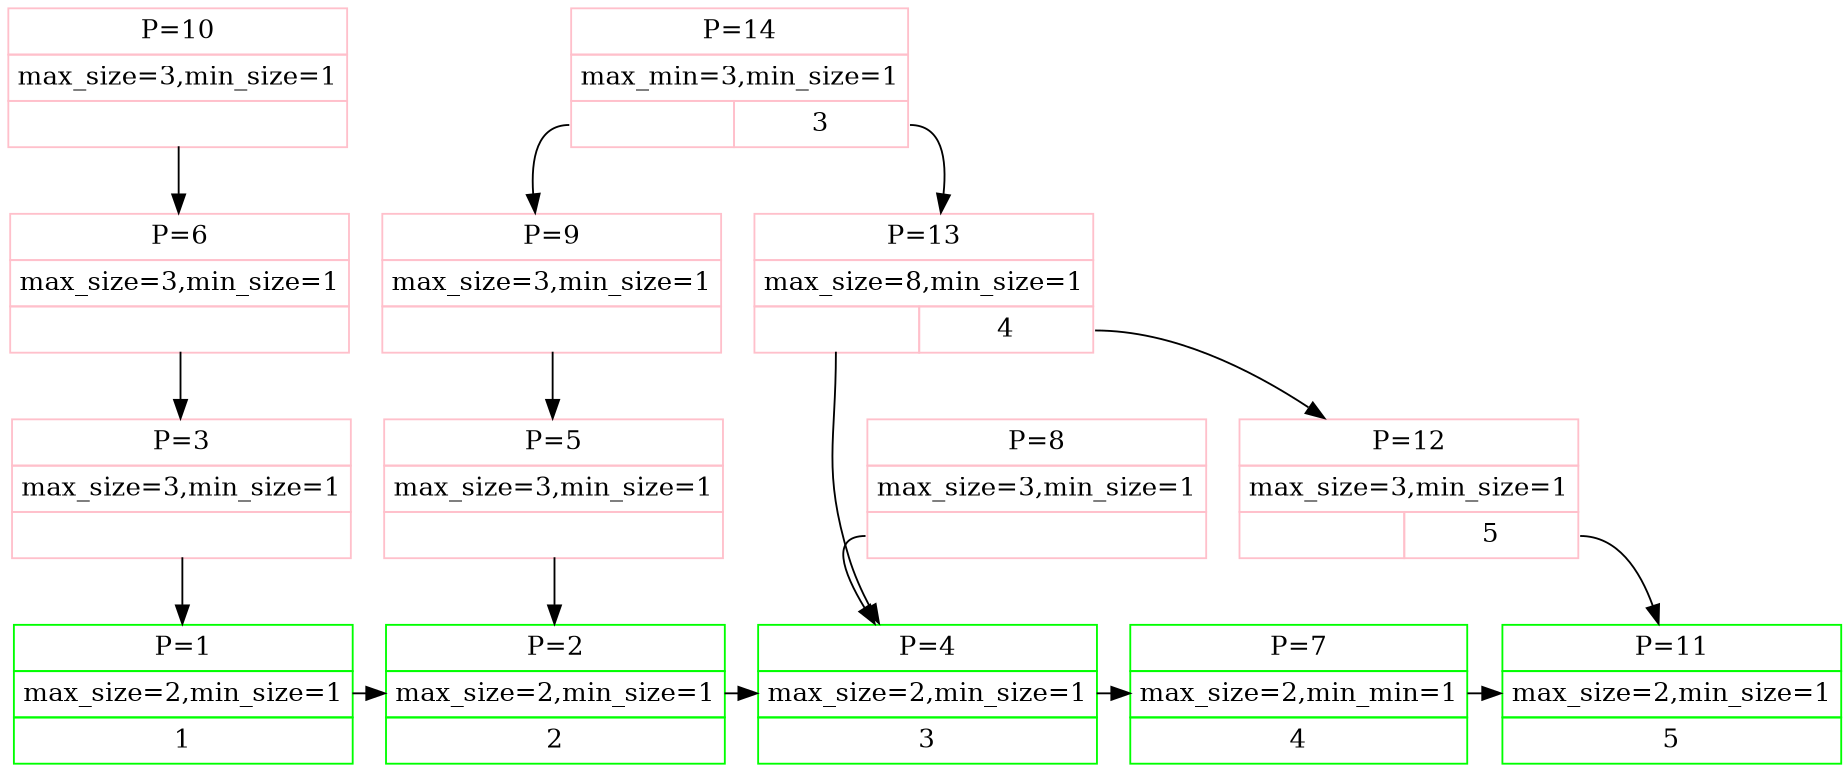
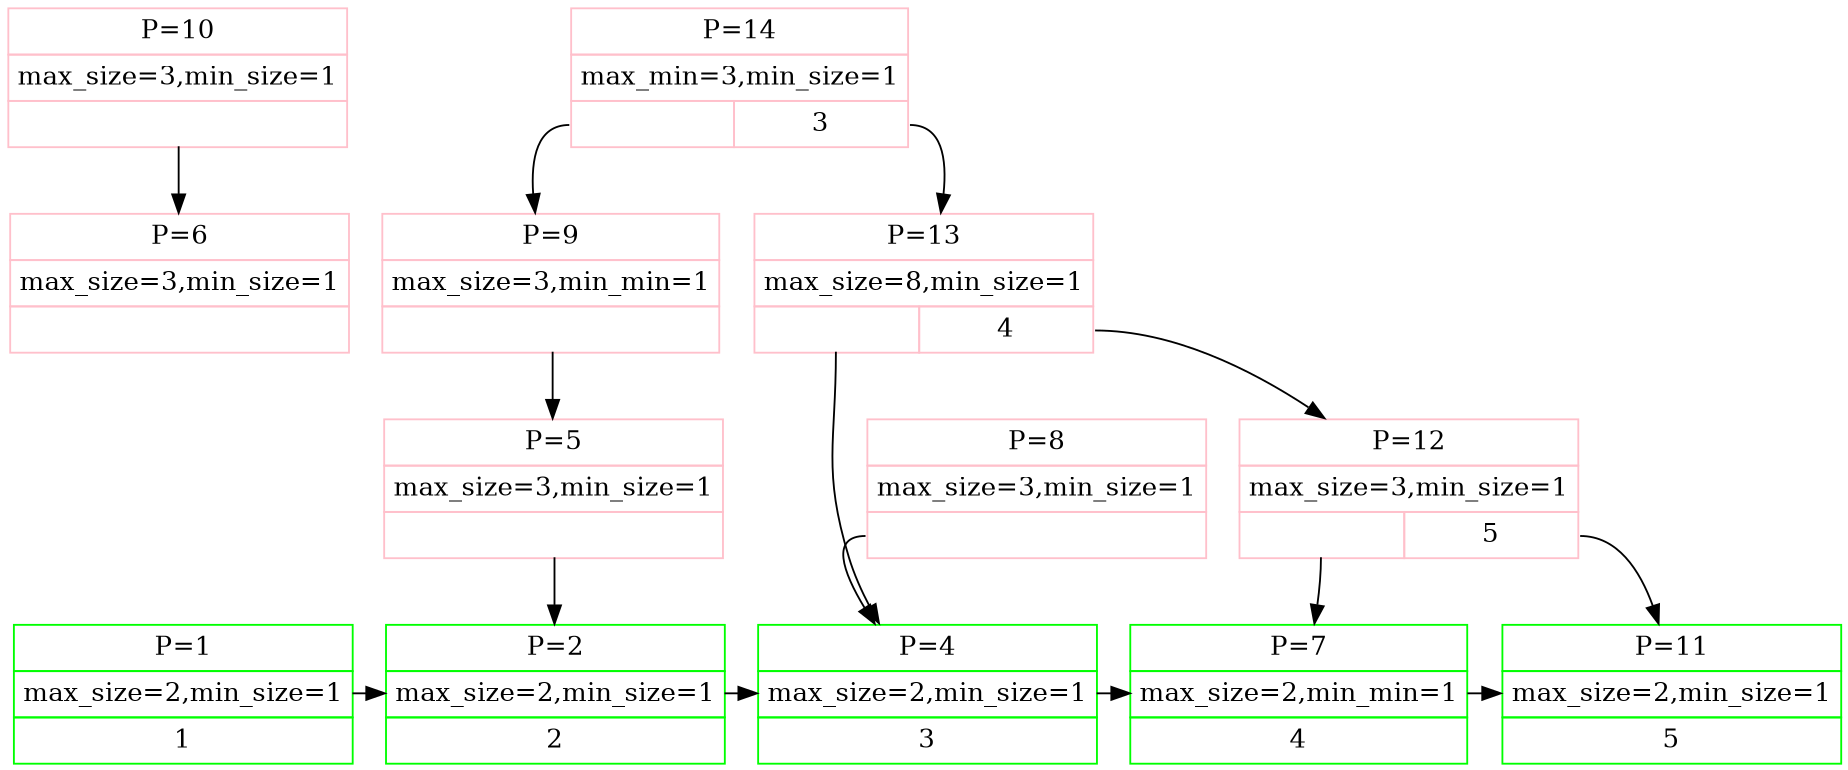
(552, 282) -> (551, 282)
(181, 488) -> none
none -> (1320, 581)
